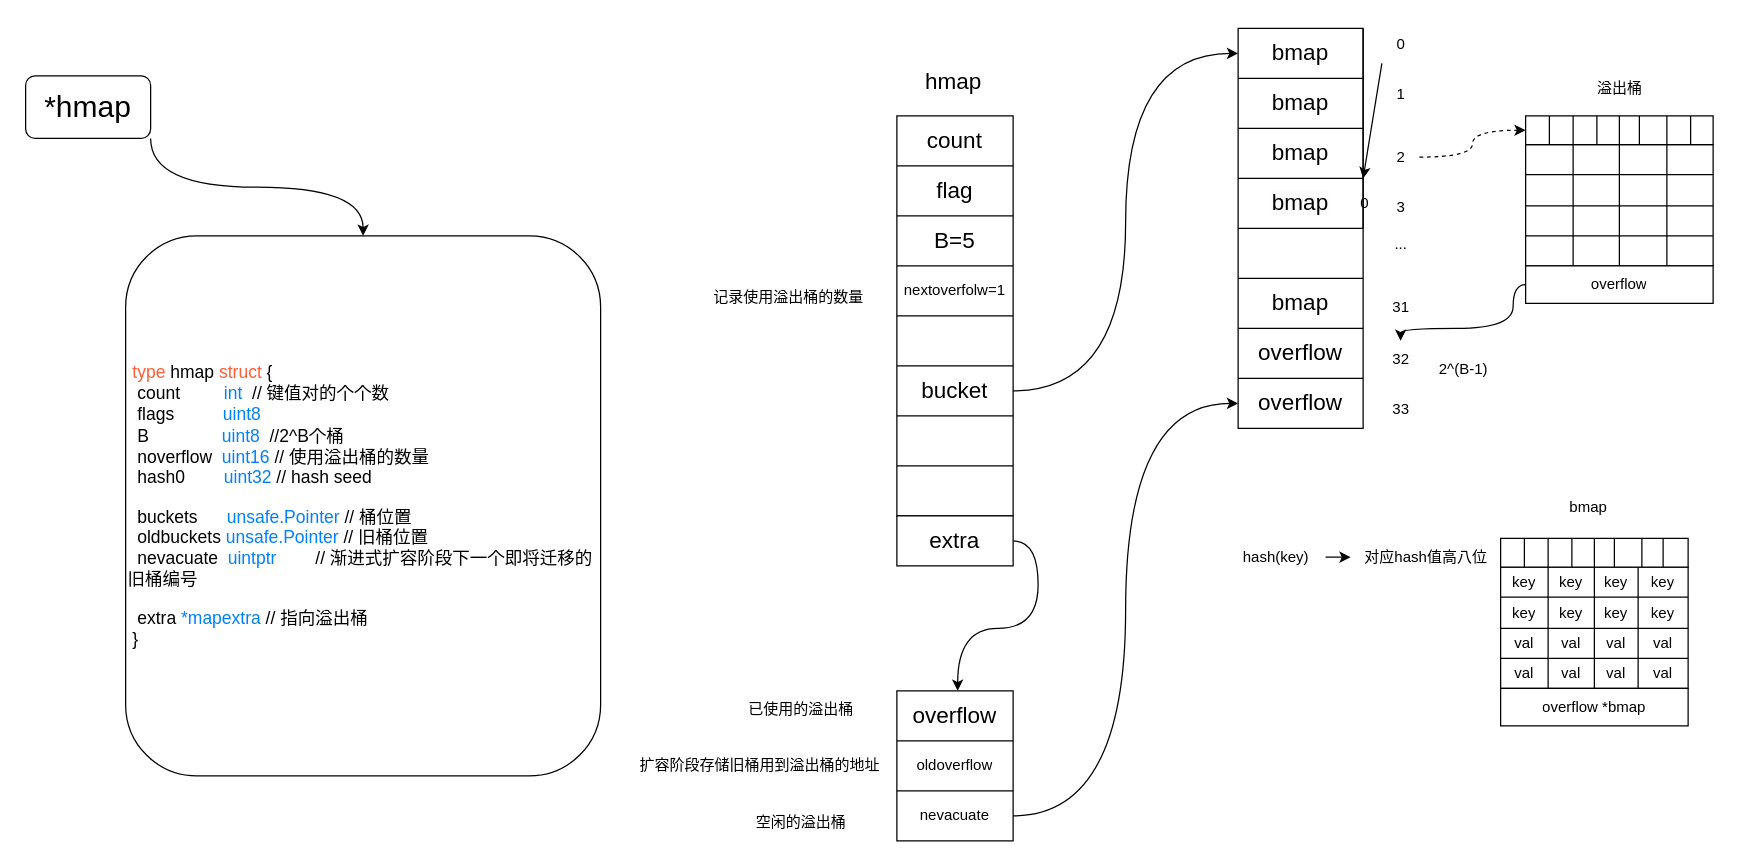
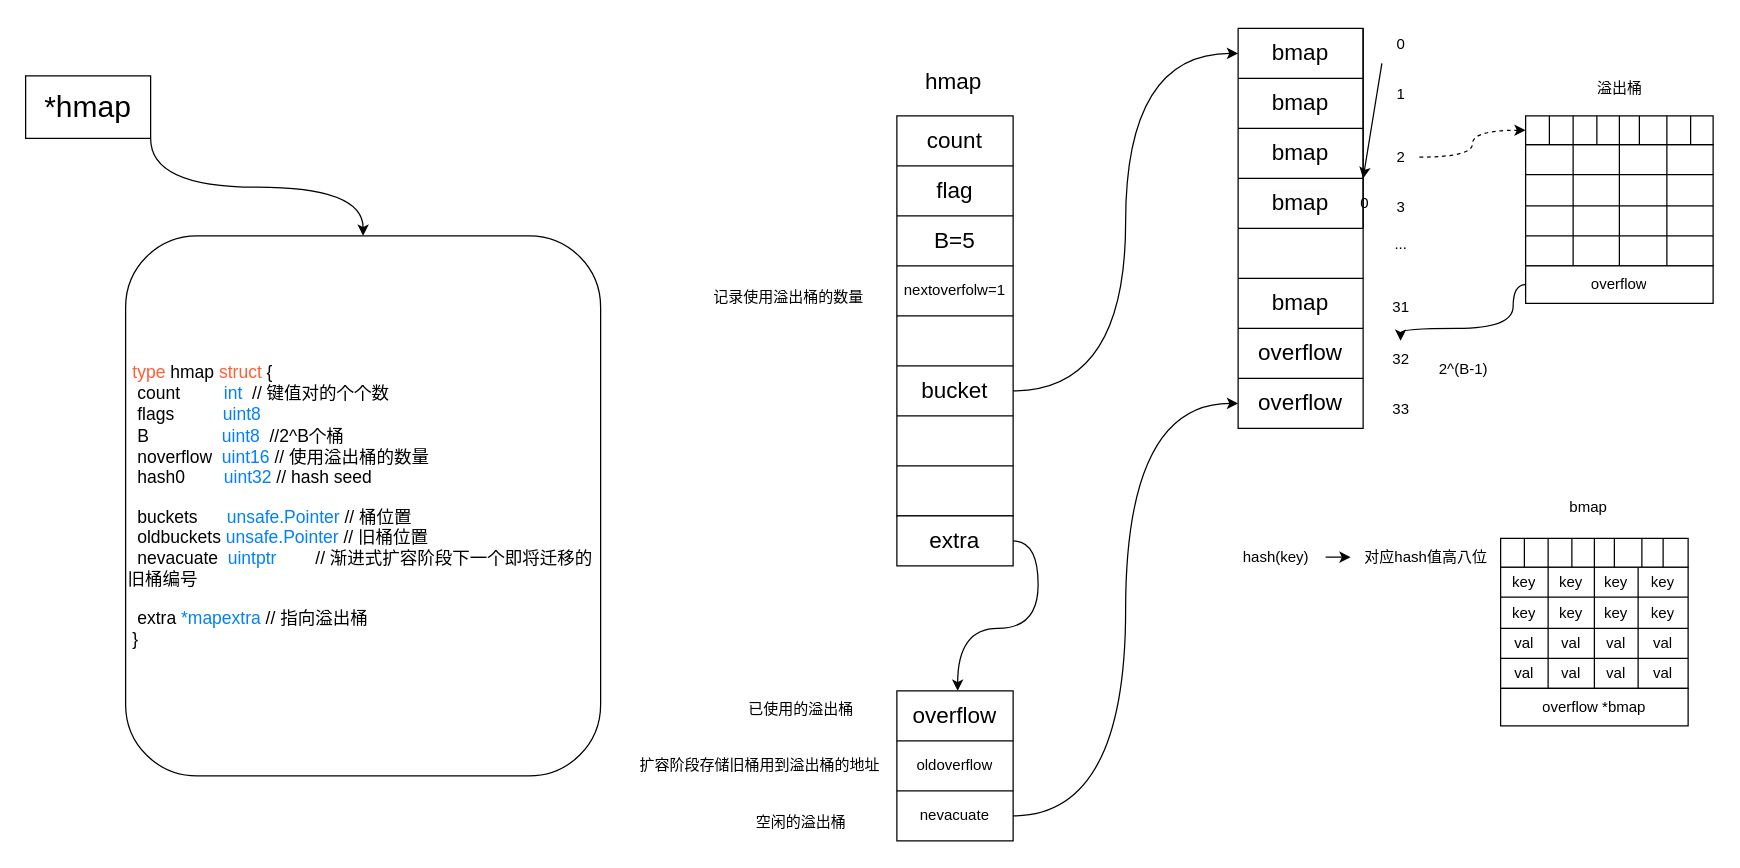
(88, 107) -> (88, 107)
